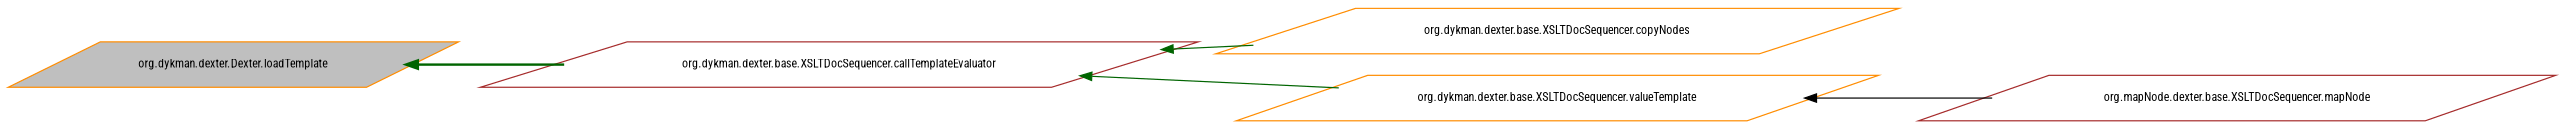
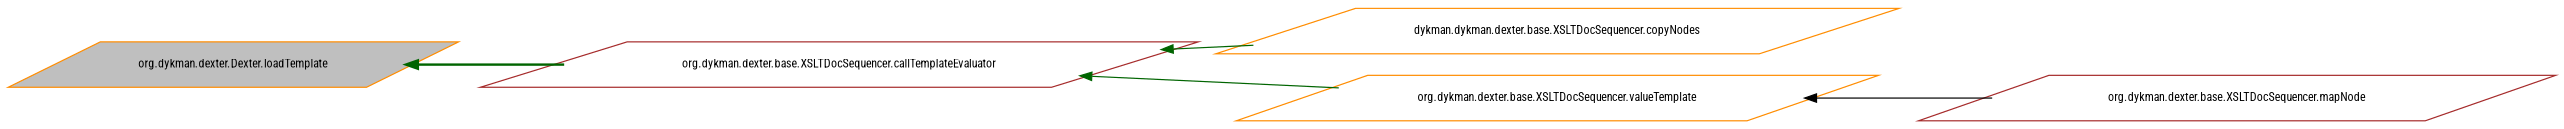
(1557, 31) -> (1557, 31)
(2237, 98) -> (2237, 98)
